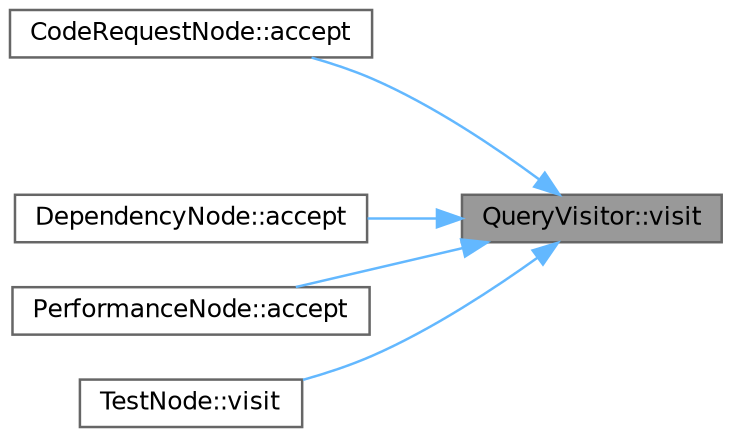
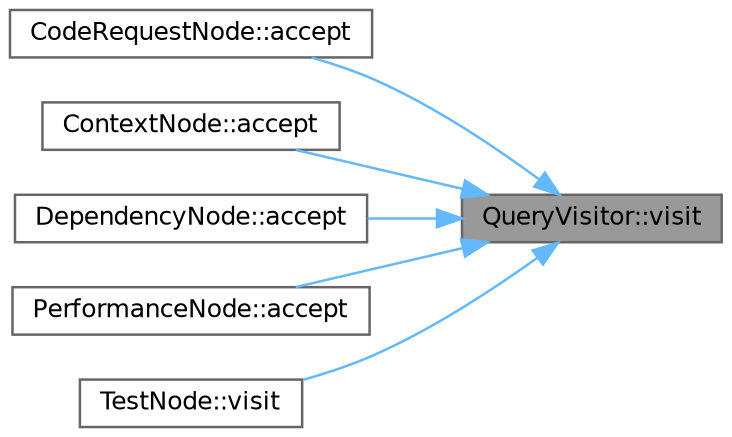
none -> (191, 126)
